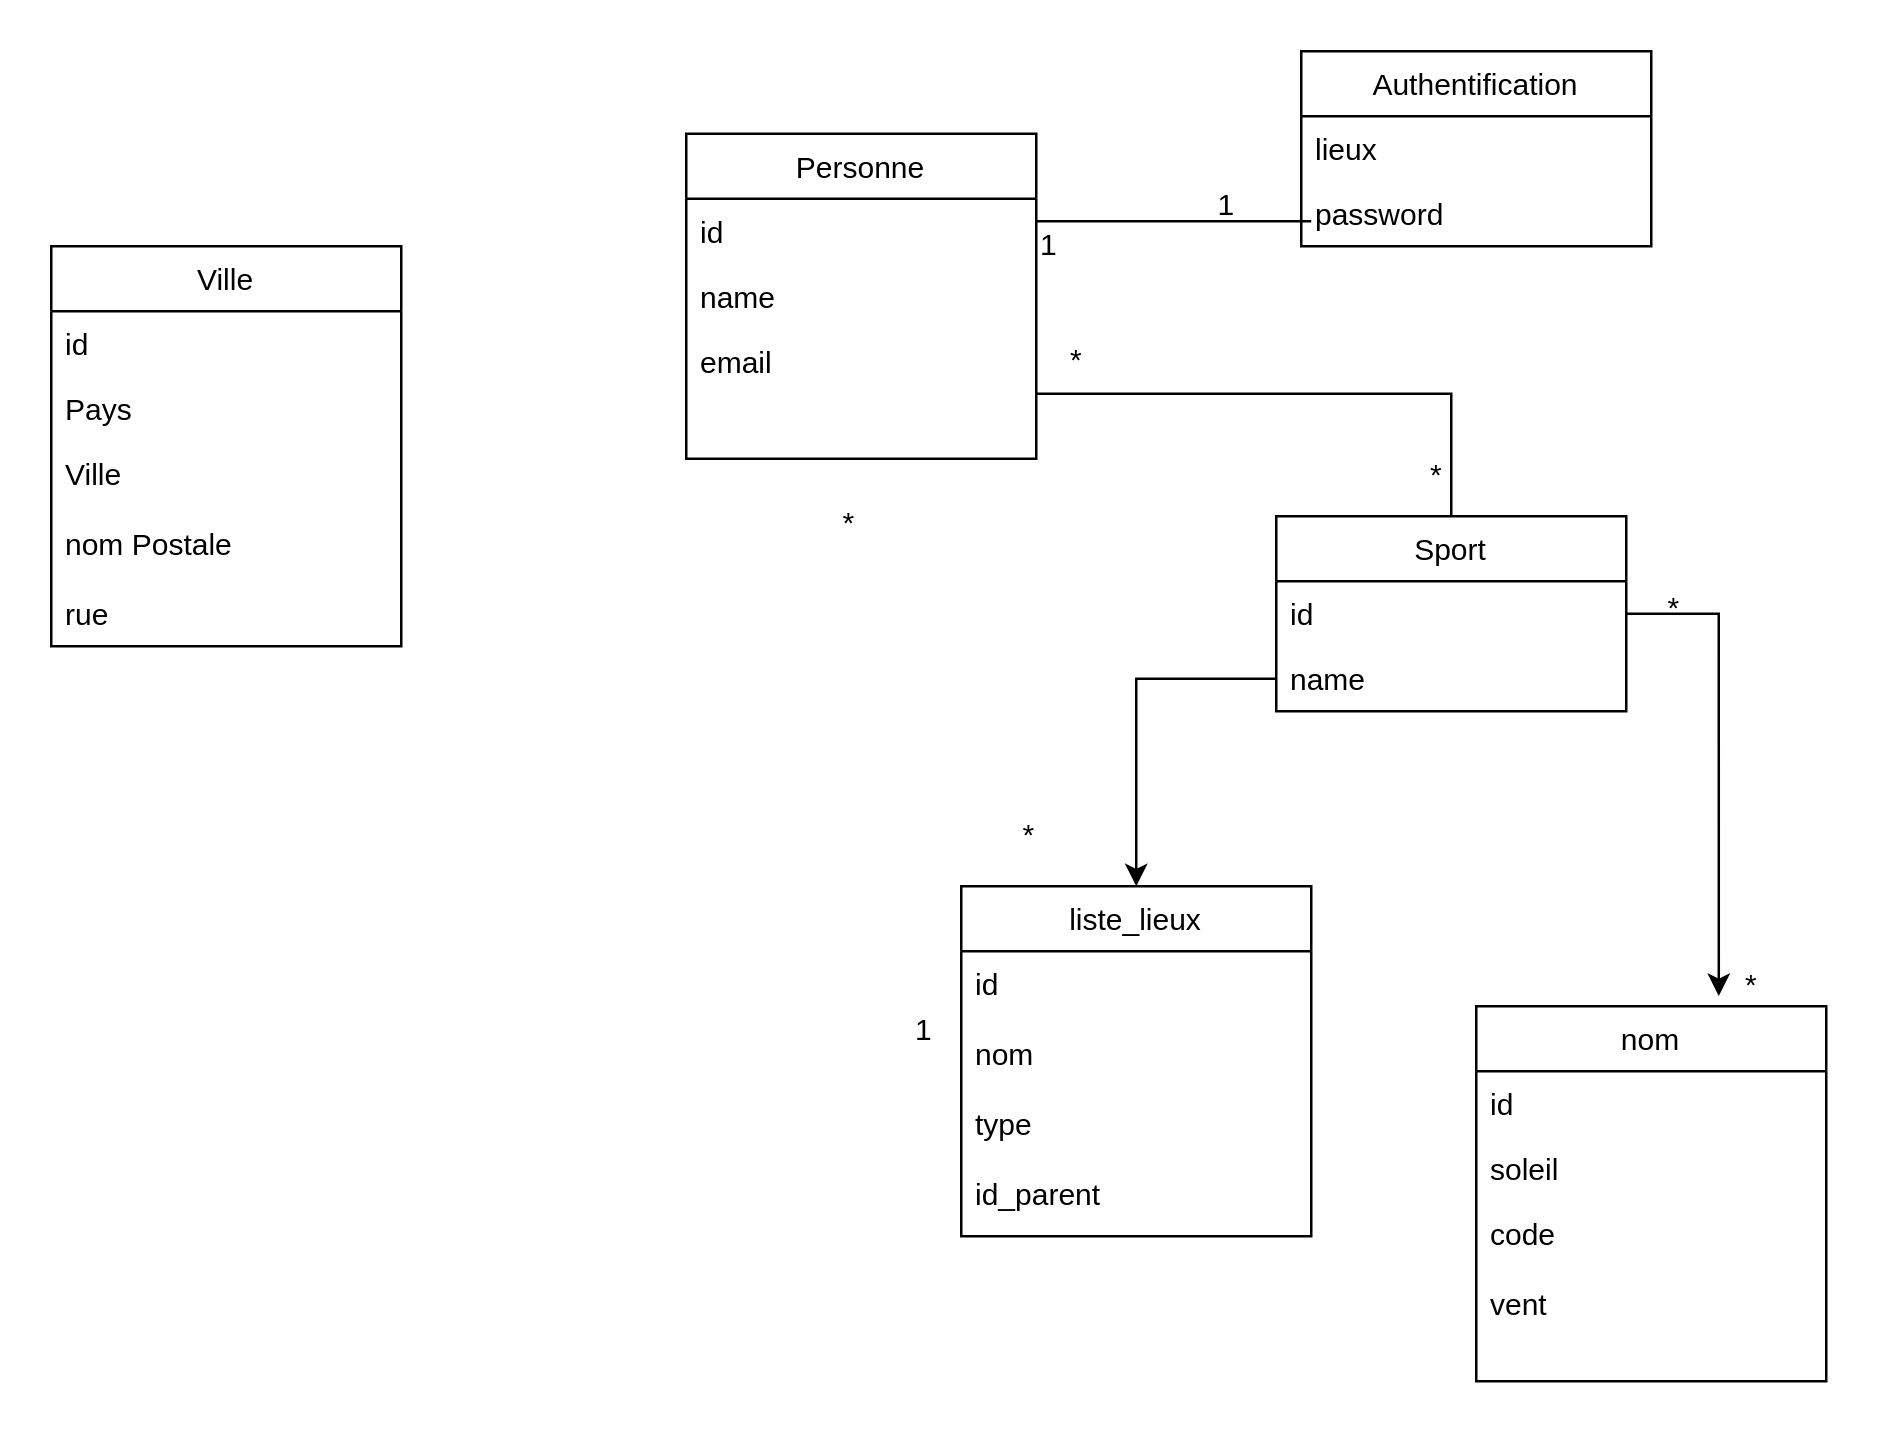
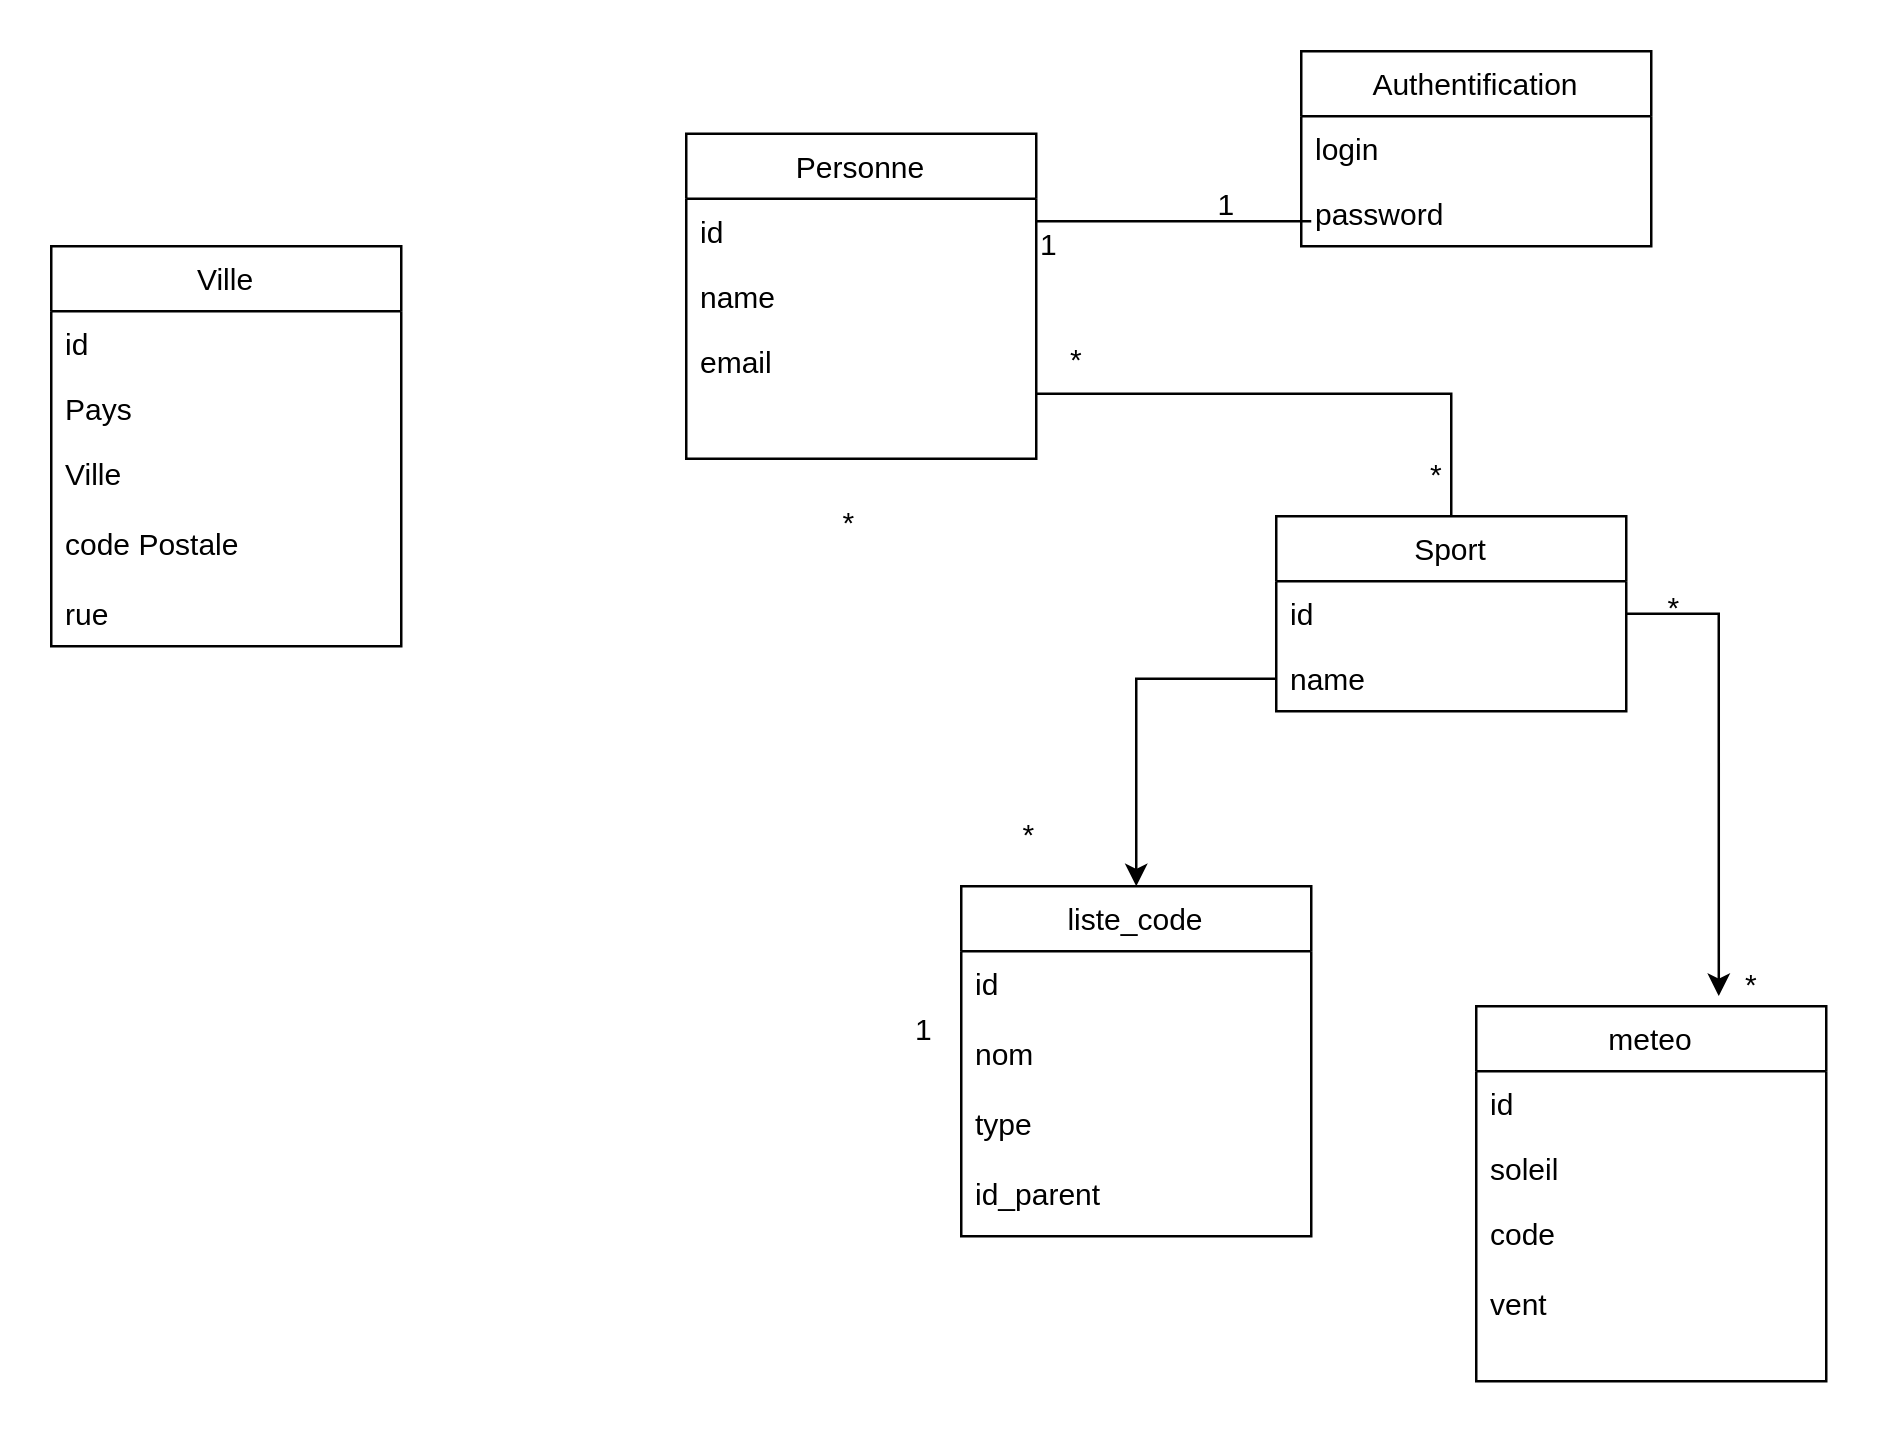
(1349, 150) -> (1349, 150)
(95, 475) -> (95, 475)
(1135, 920) -> (1135, 920)
(1650, 1040) -> (1650, 1040)
